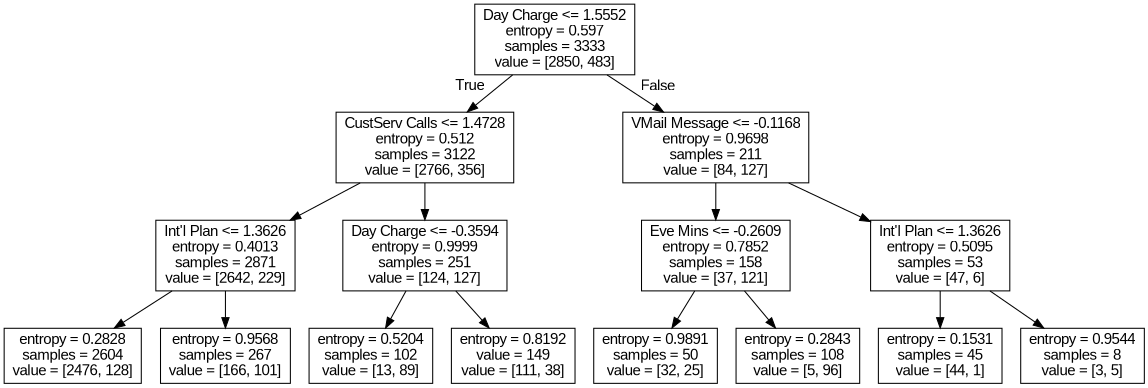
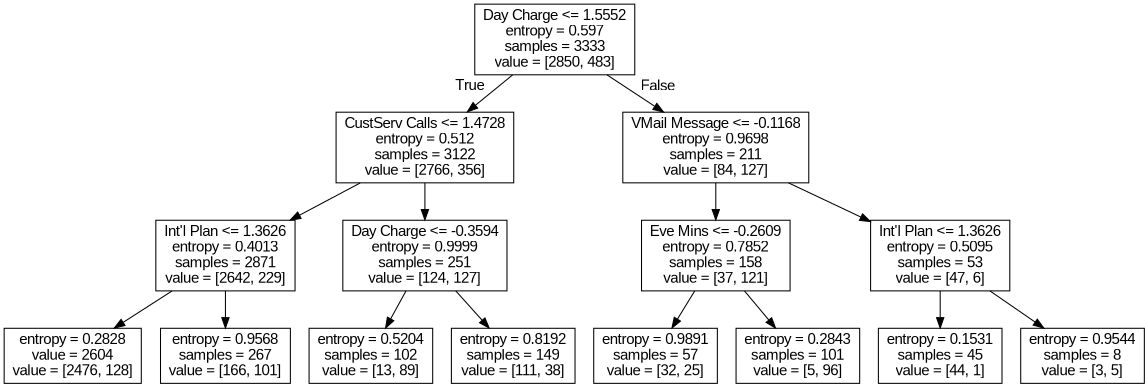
(73, 356) -> (73, 356)
(513, 356) -> (513, 356)
(656, 356) -> (656, 356)
(798, 356) -> (798, 356)
